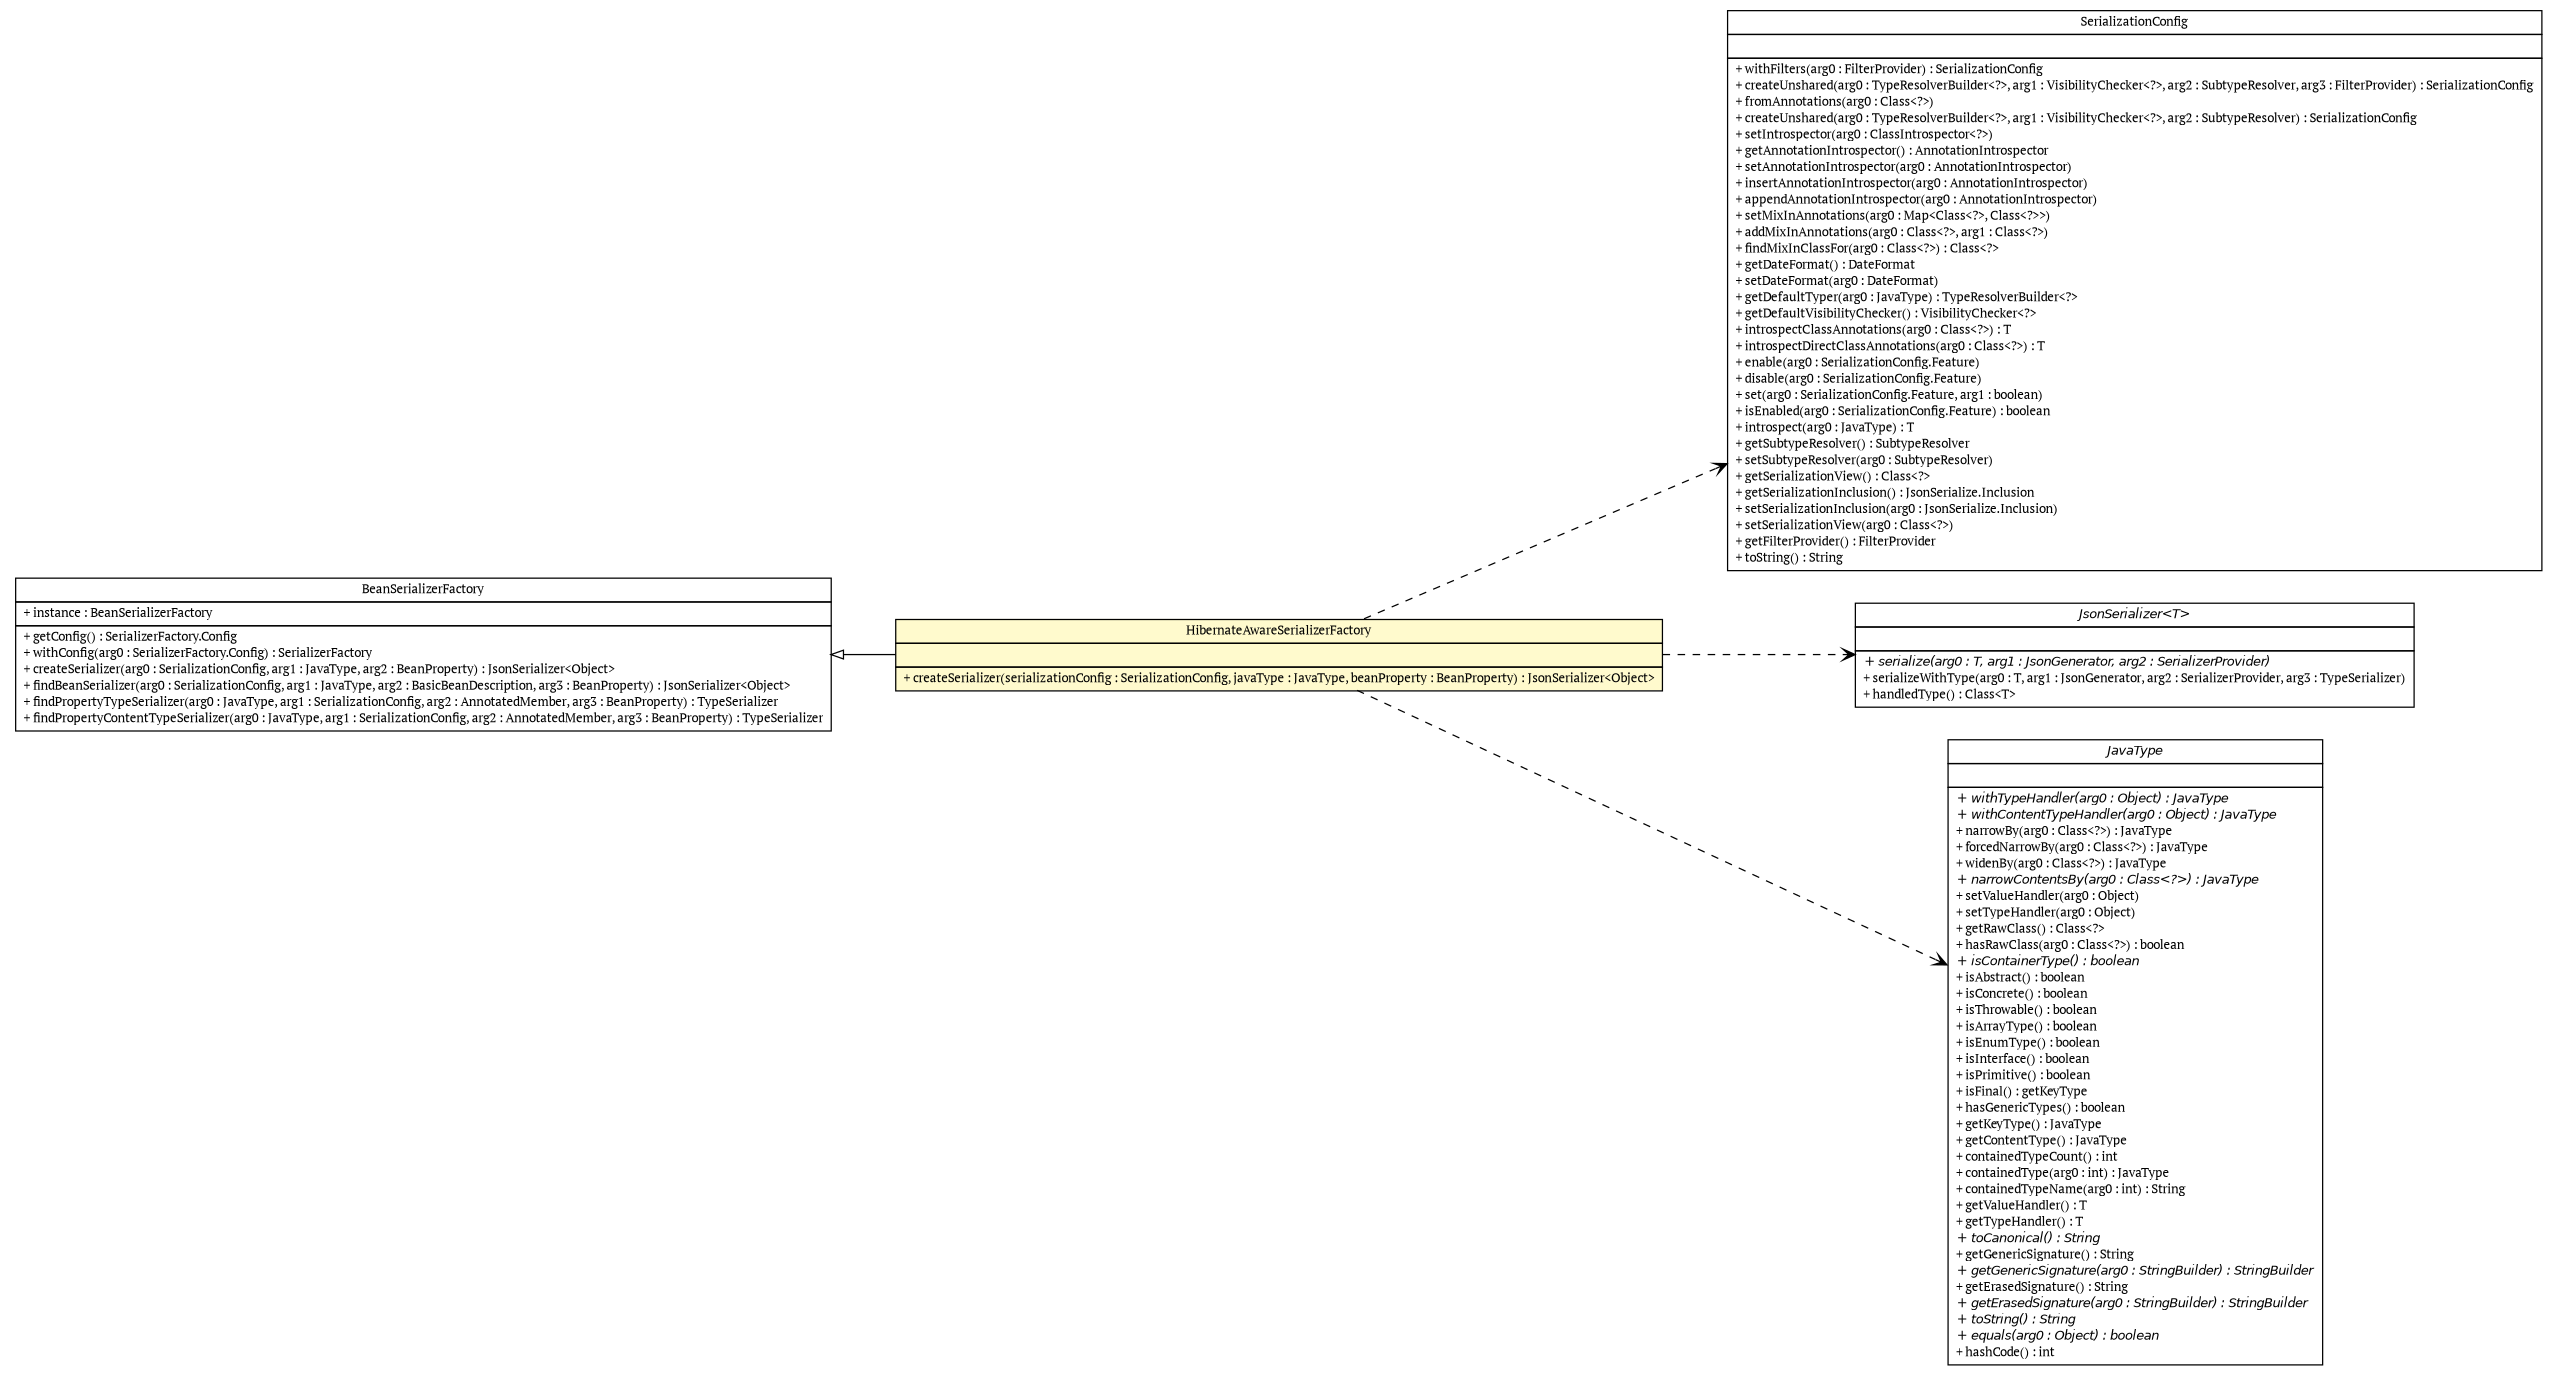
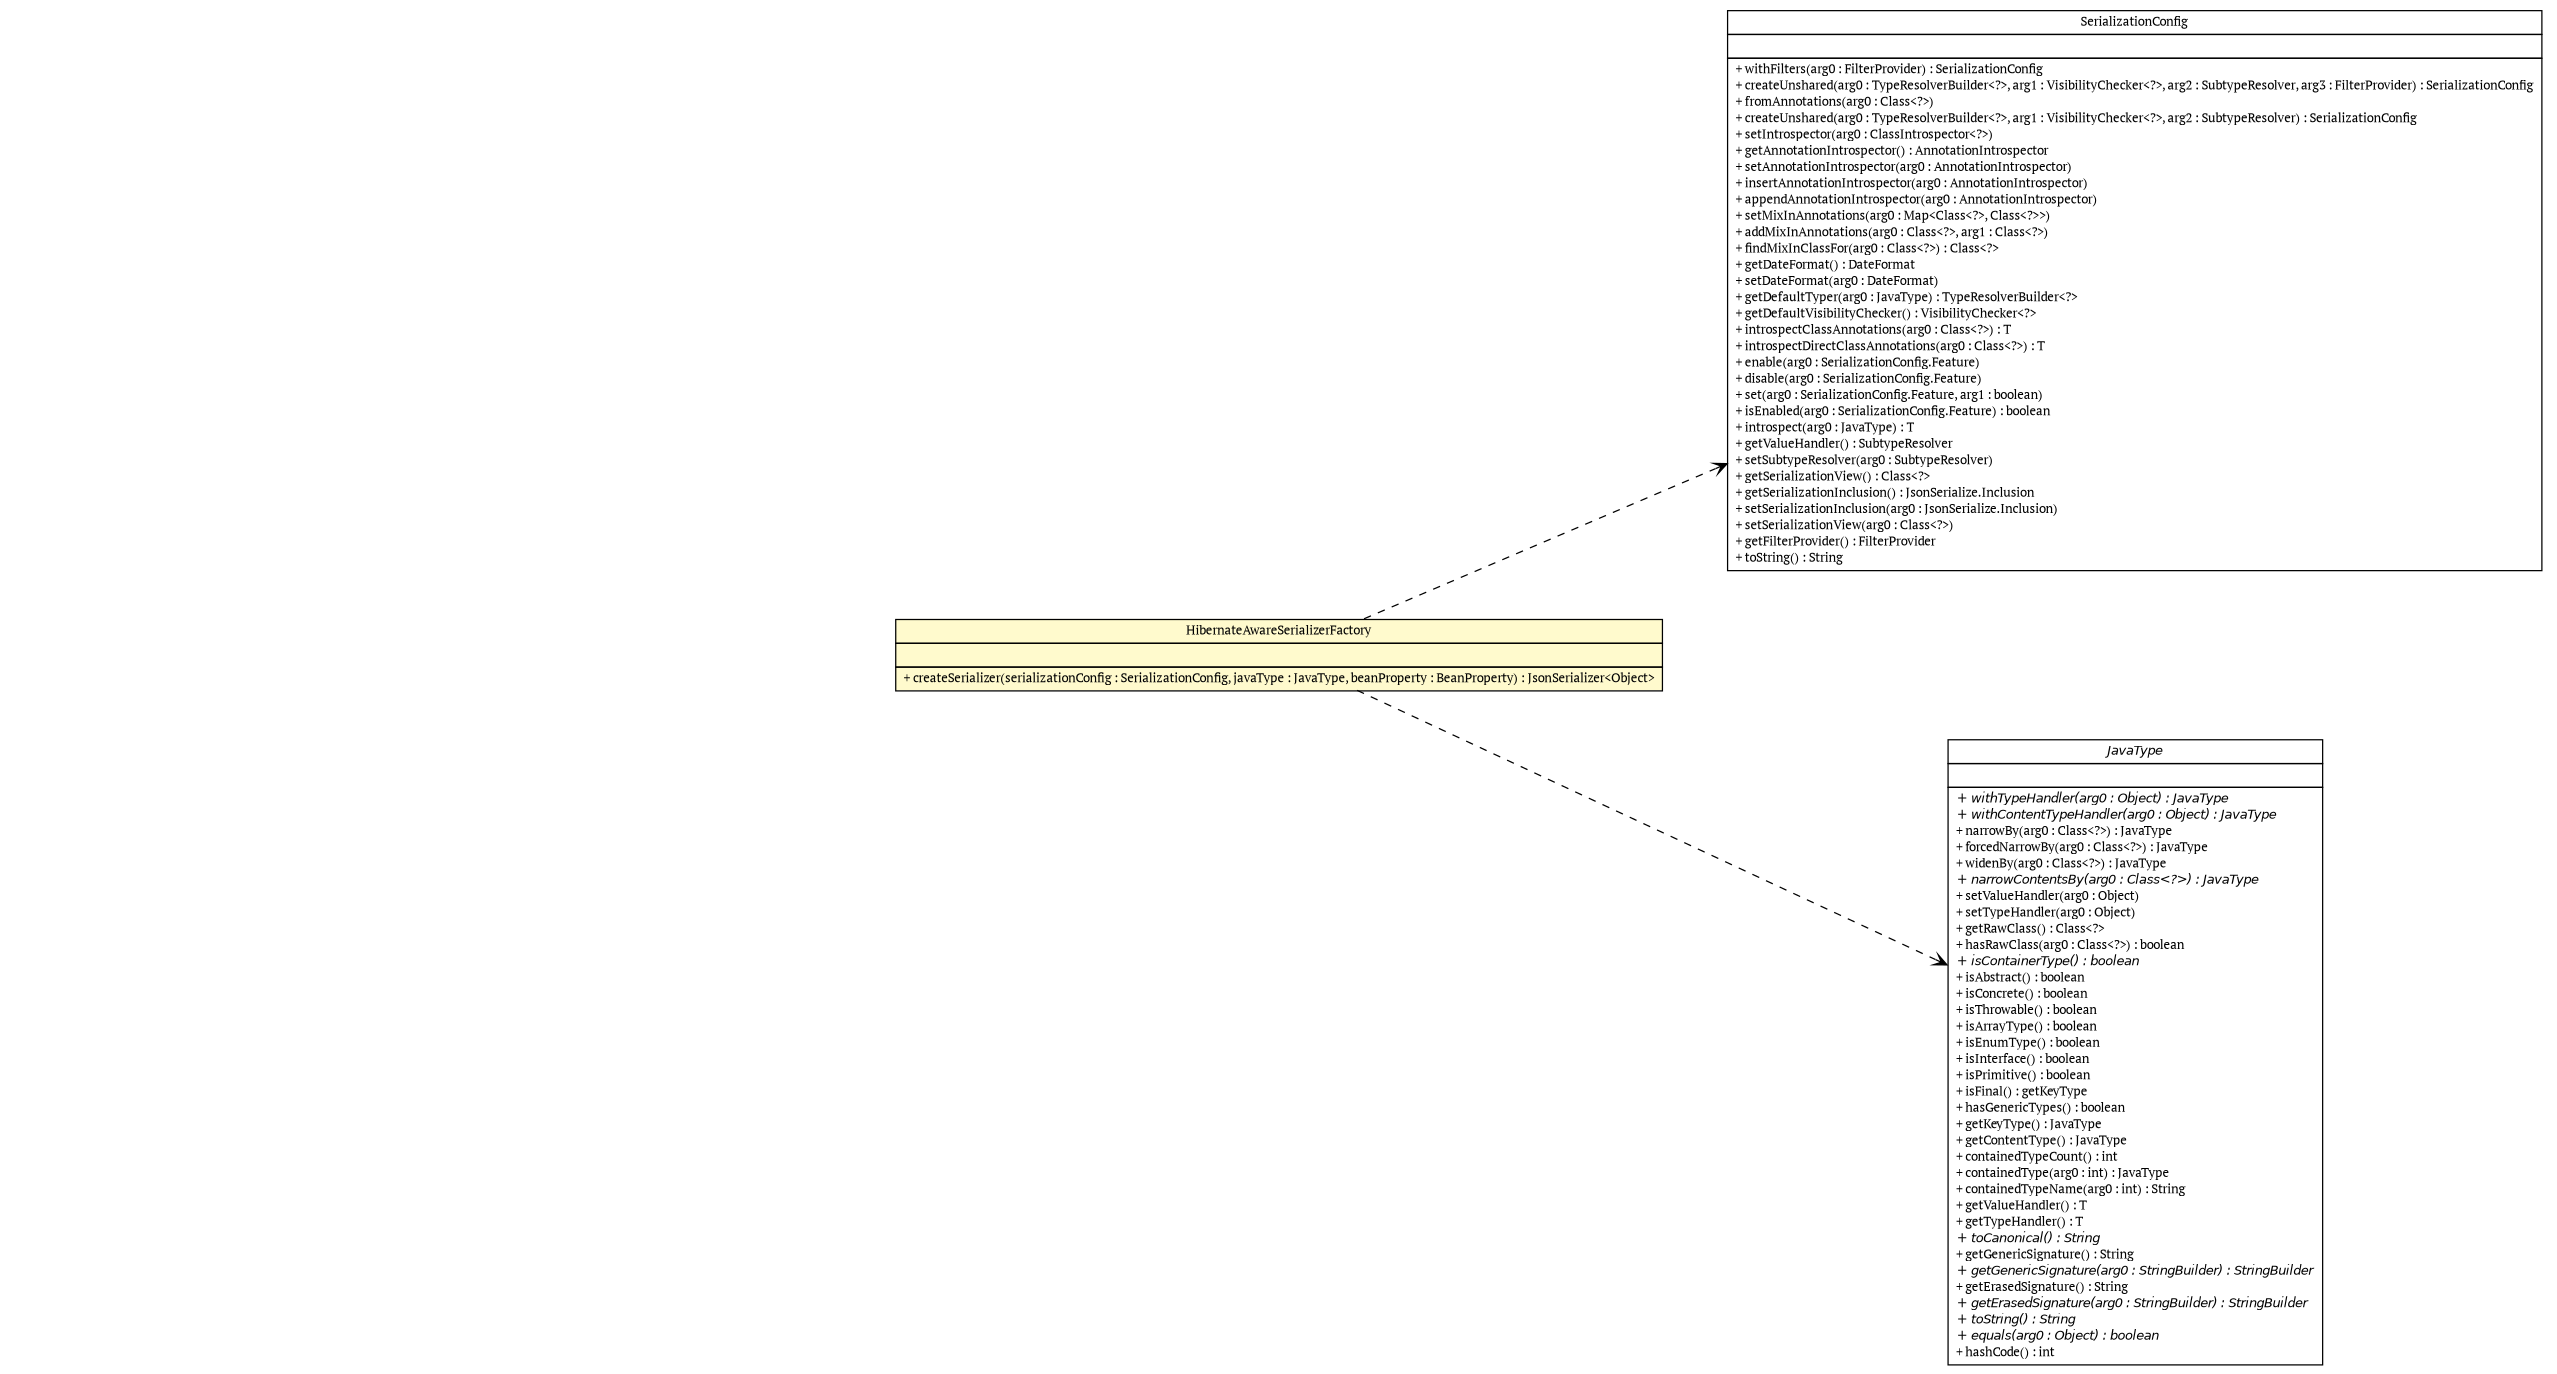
(1853, 444) -> (1844, 444)
(423, 655) -> none
(2135, 655) -> none
